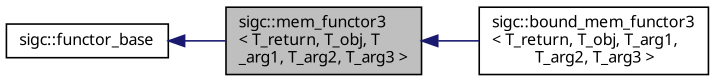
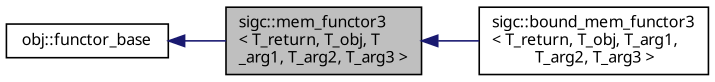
(87, 41) -> (87, 41)
